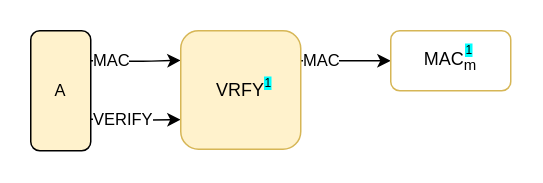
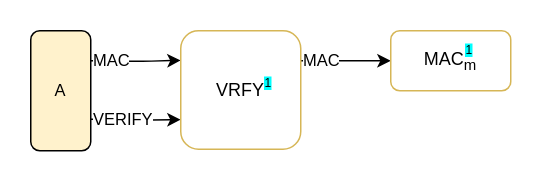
(241, 90) -> (241, 90)
